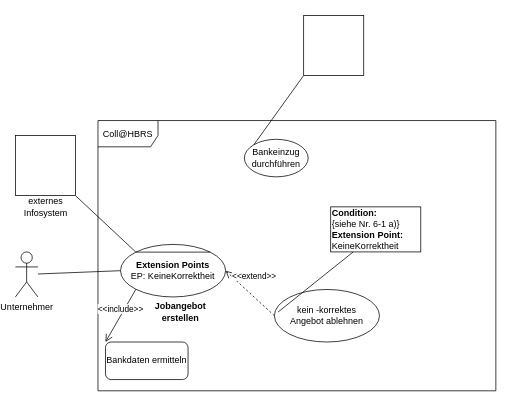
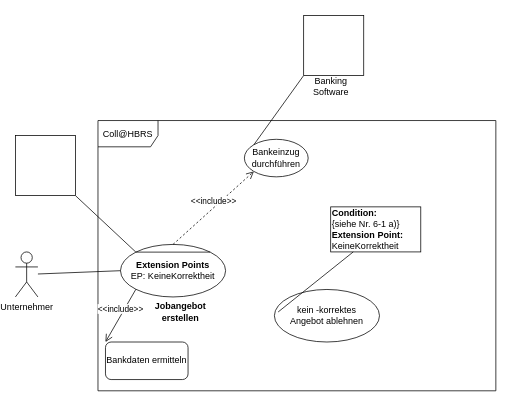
none -> (330, 87)
(45, 207) -> none
none -> (214, 207)
(250, 293) -> none
